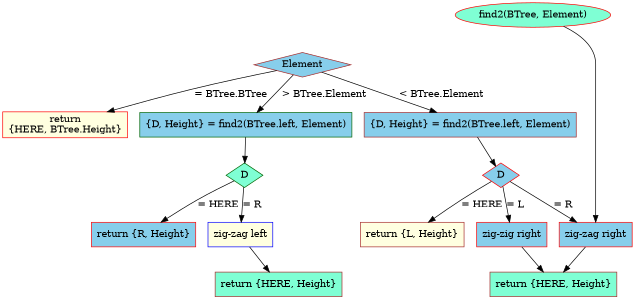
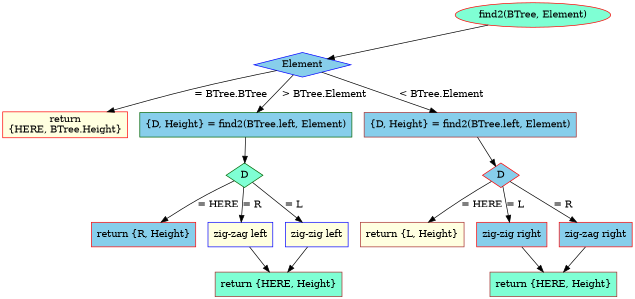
(302, 65) -> (302, 65)
(596, 114) -> (411, 41)
none -> (317, 235)
